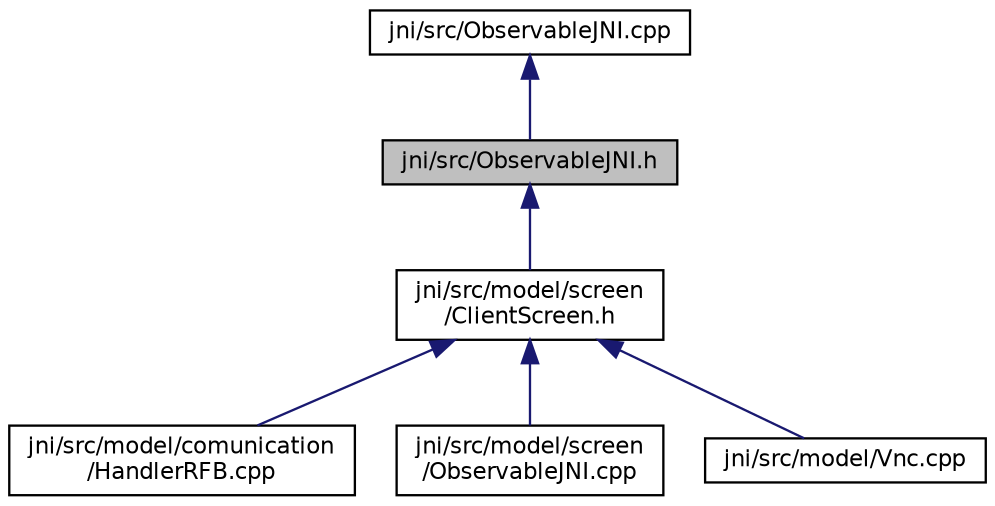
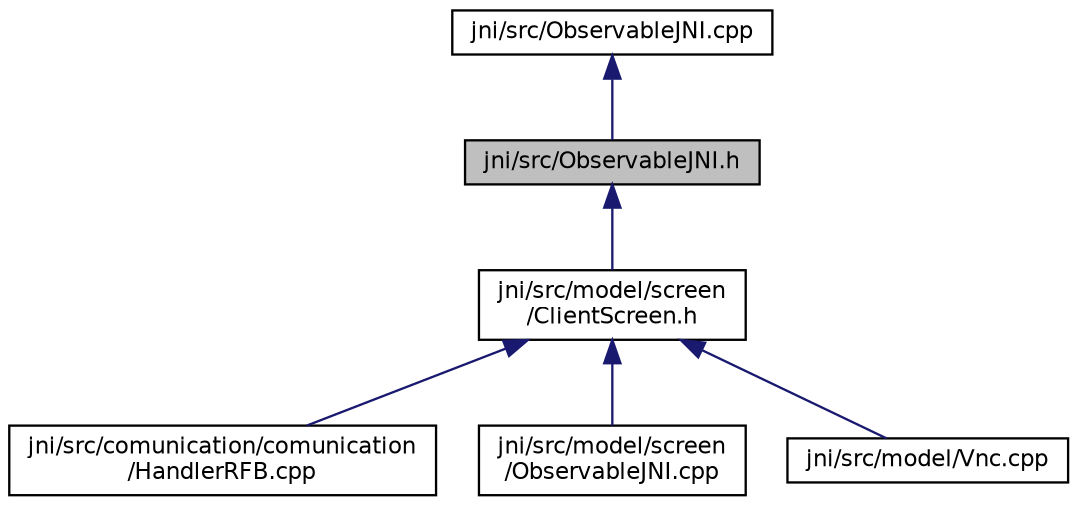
(182, 460) -> (223, 460)
